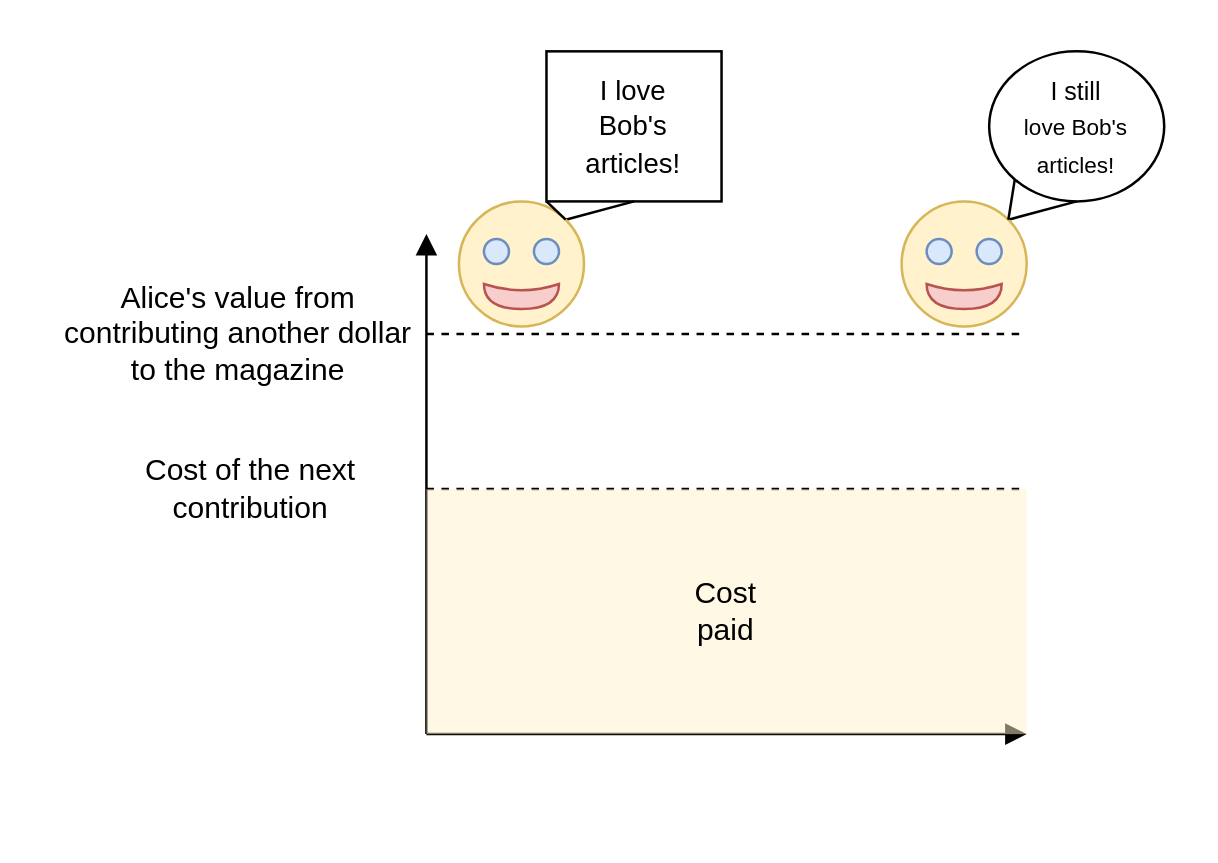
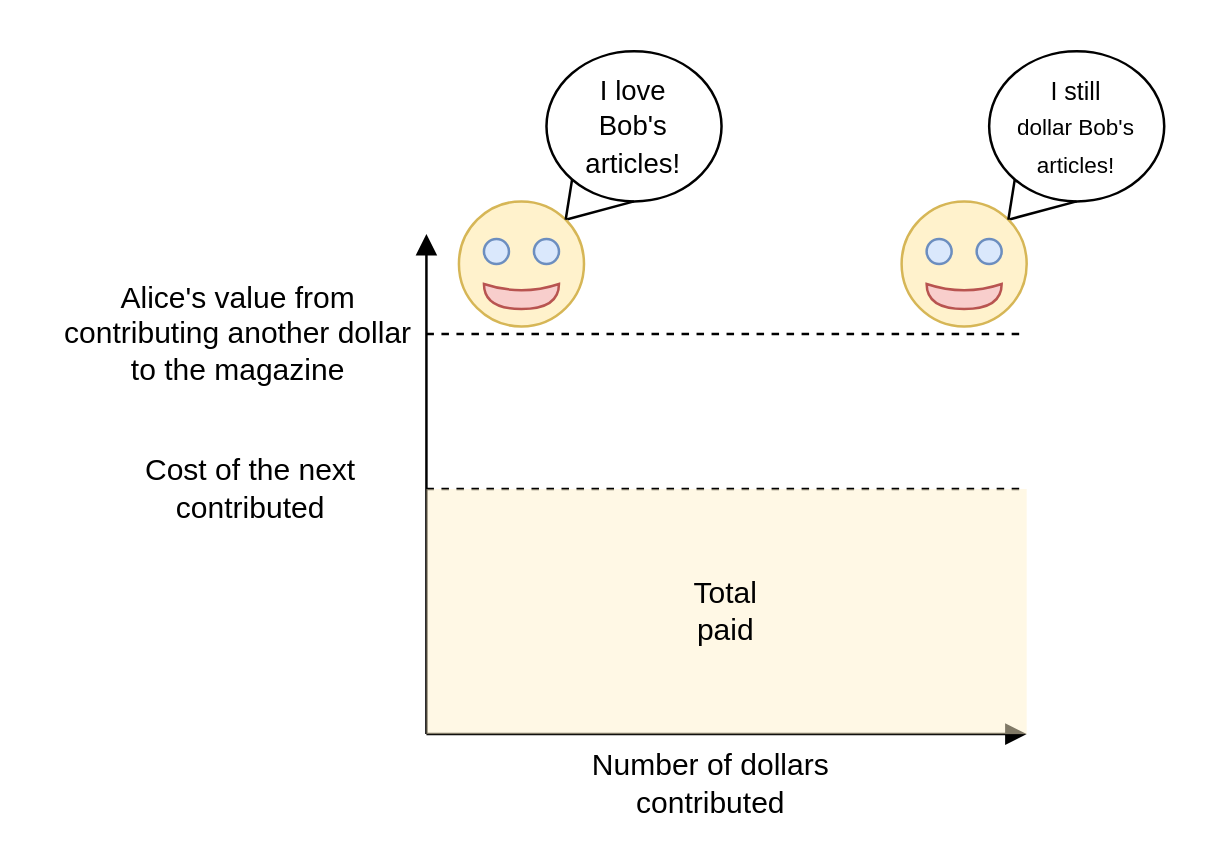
(634, 126) -> (634, 126)
(1076, 126) -> (1076, 126)
(251, 489) -> (251, 489)
(726, 611) -> (726, 611)
none -> (711, 784)
